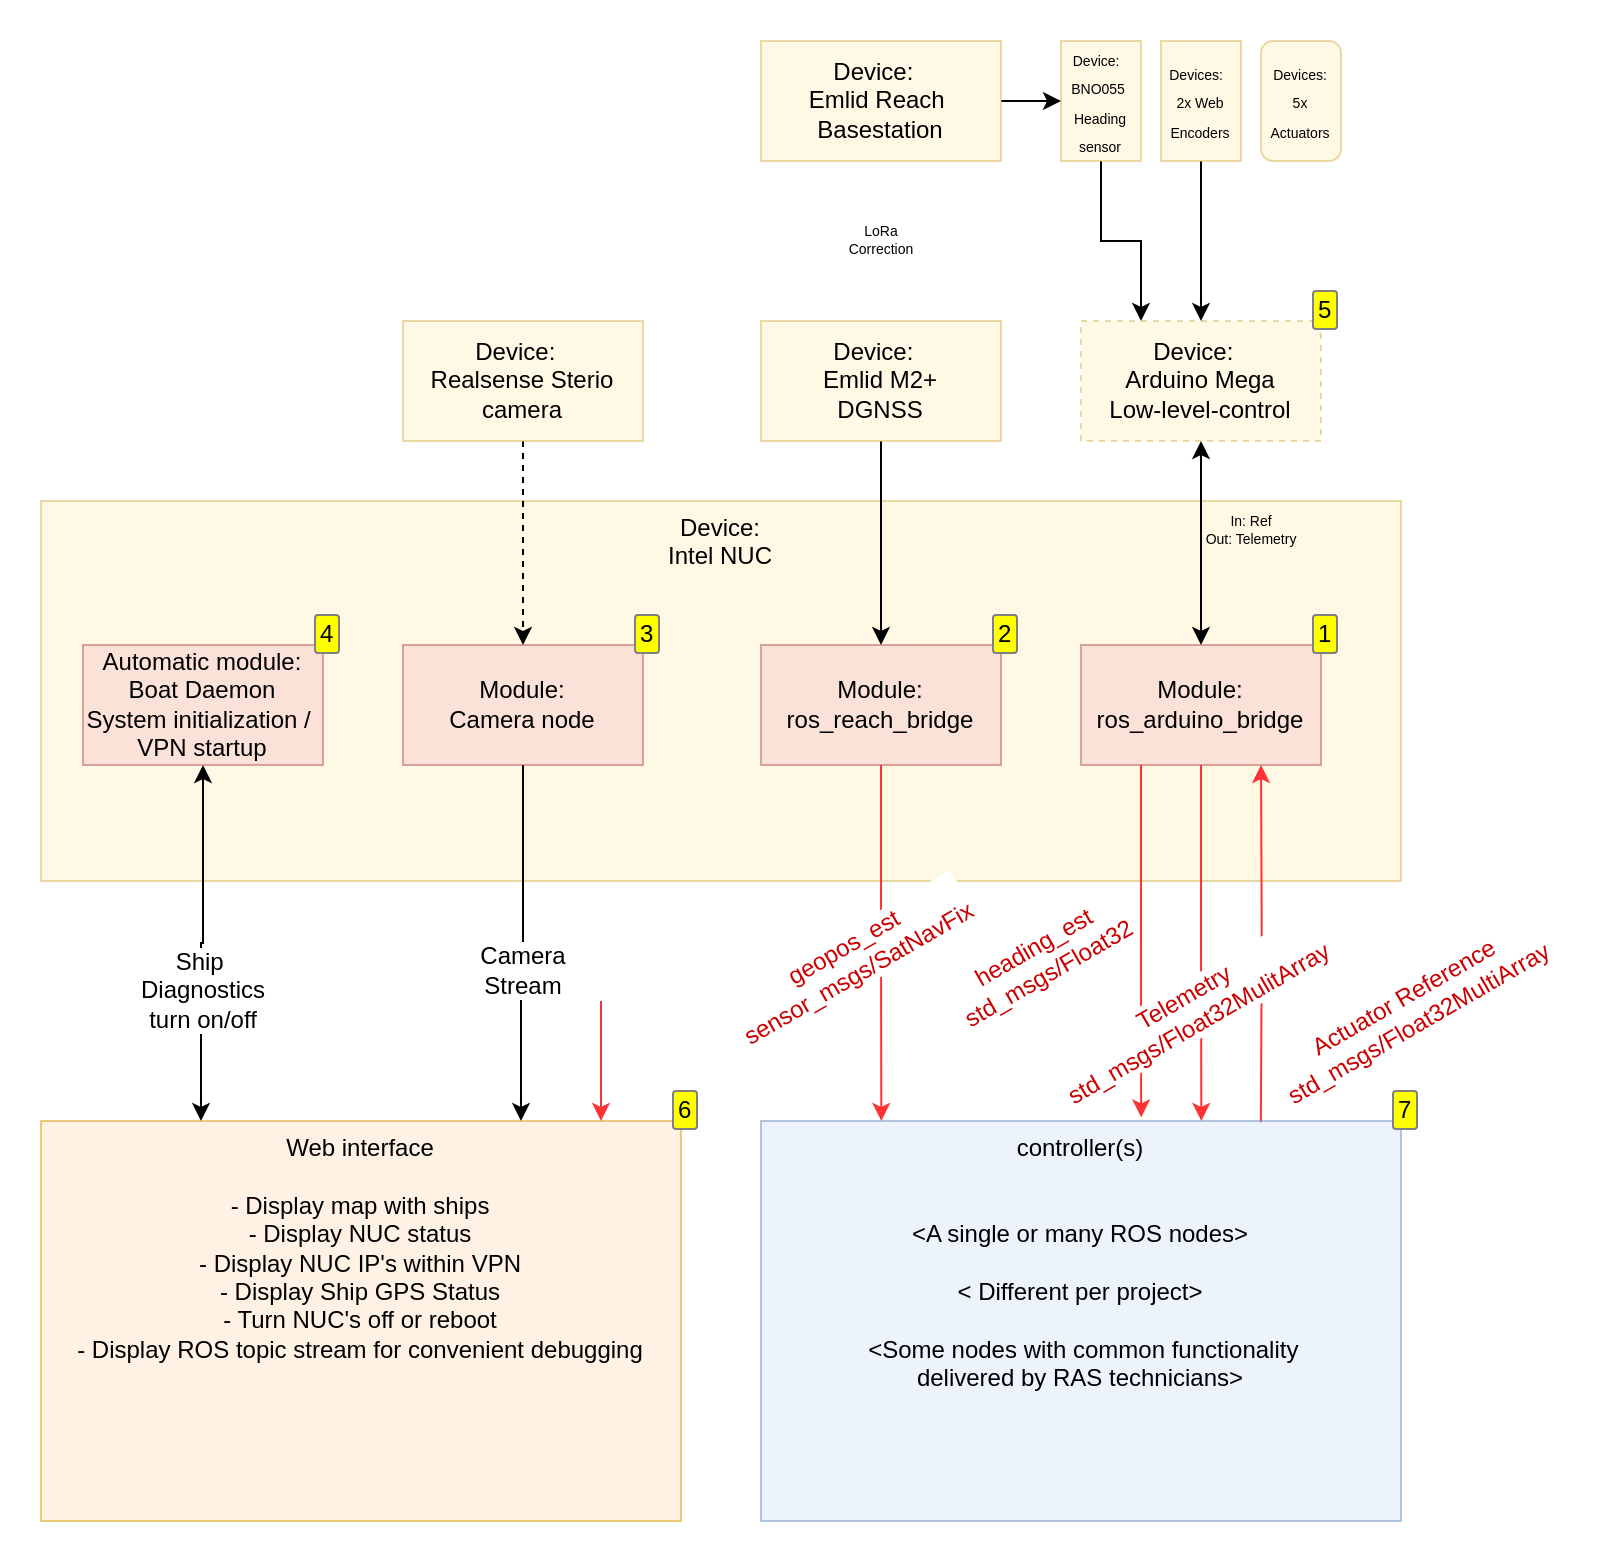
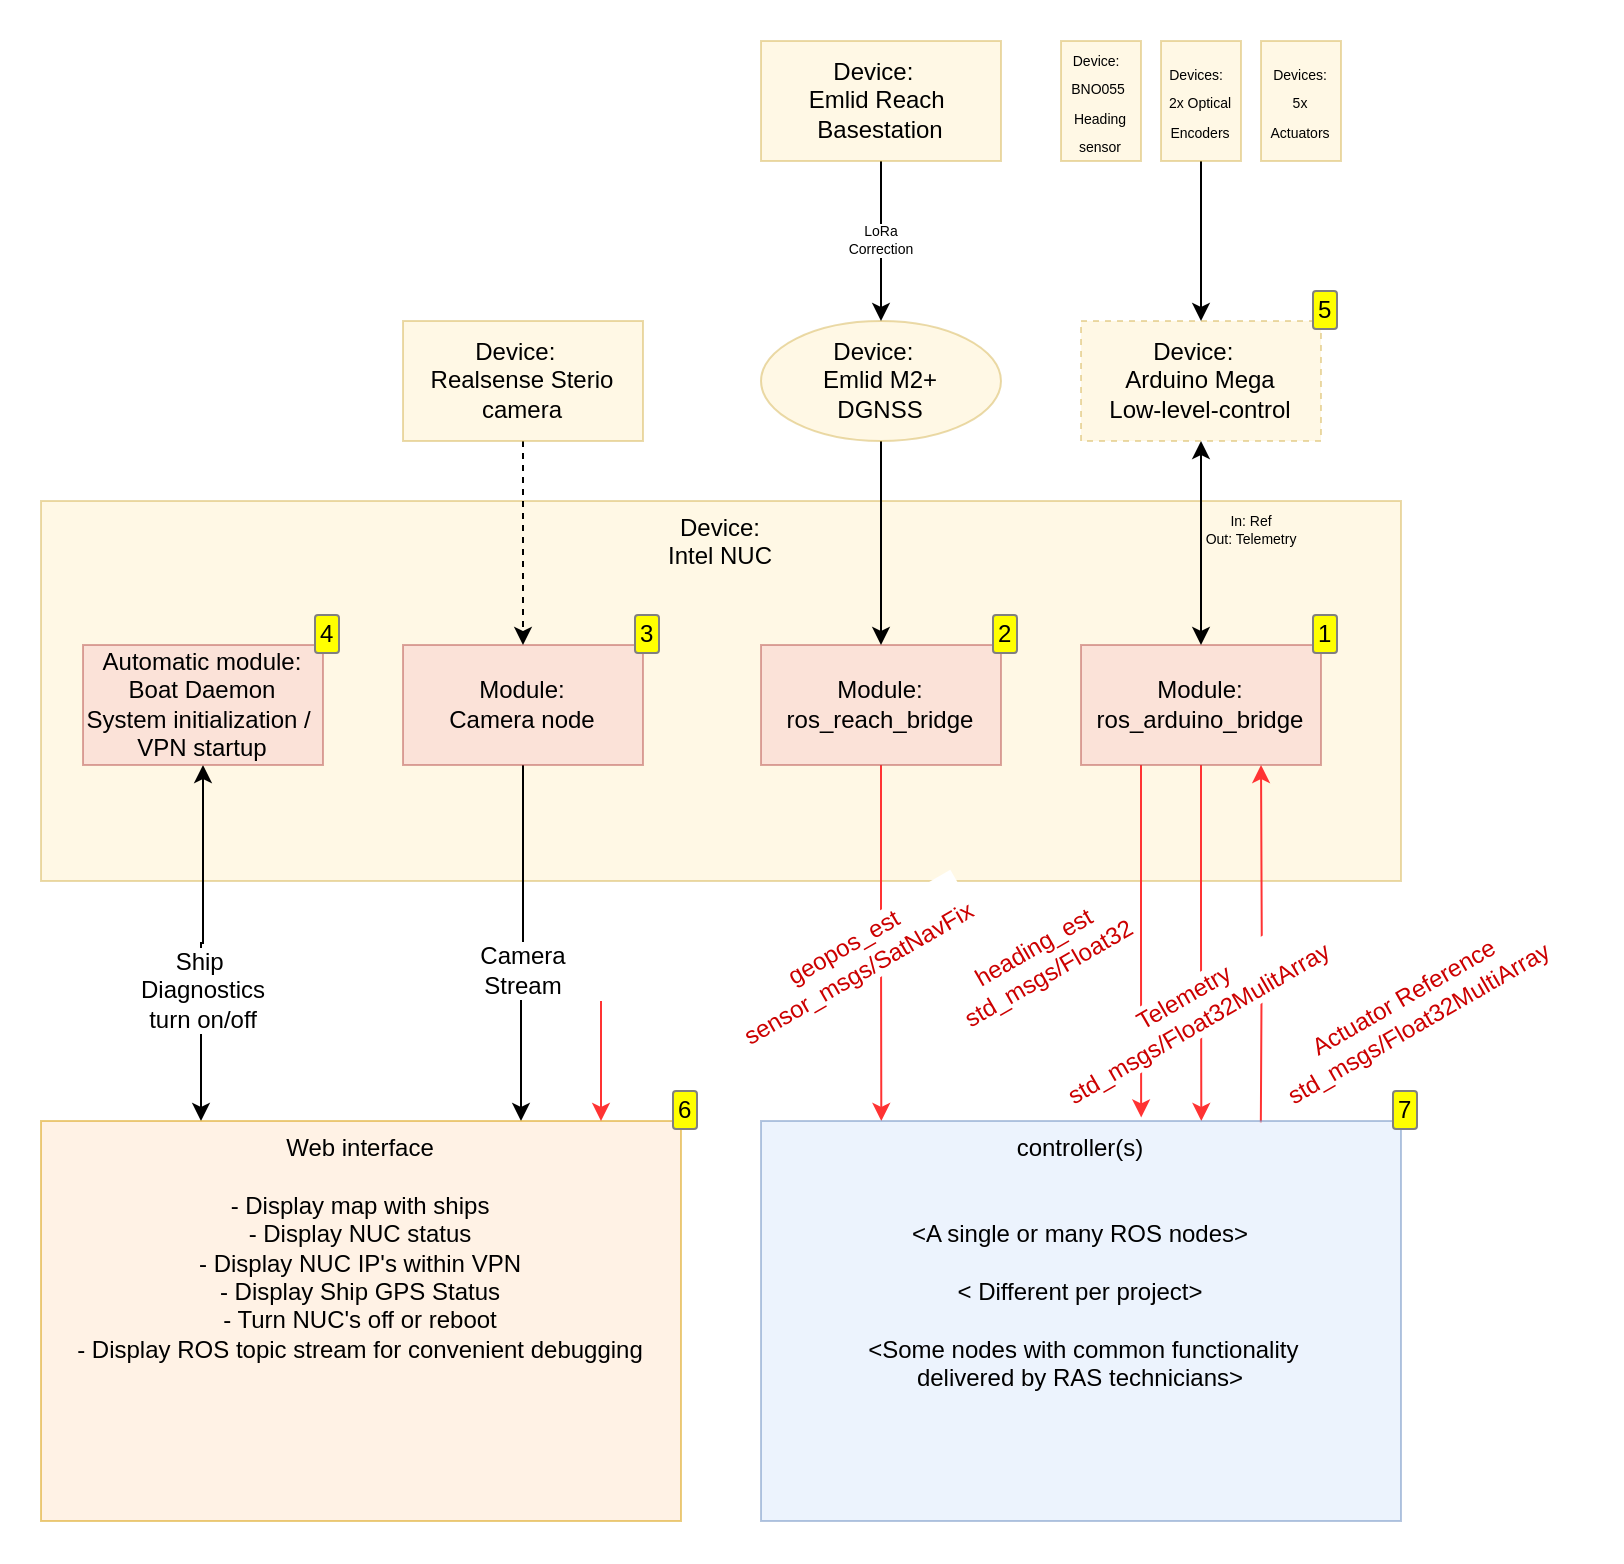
(1038, 101) -> (881, 193)
(1201, 101) -> (1201, 101)
(1301, 101) -> (1301, 101)
(1114, 241) -> none
(881, 381) -> (881, 381)
